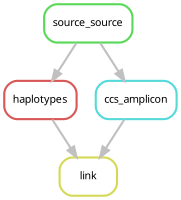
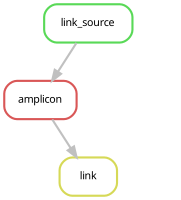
(88, 23) -> (88, 23)
(40, 100) -> (40, 100)
(136, 100) -> none
